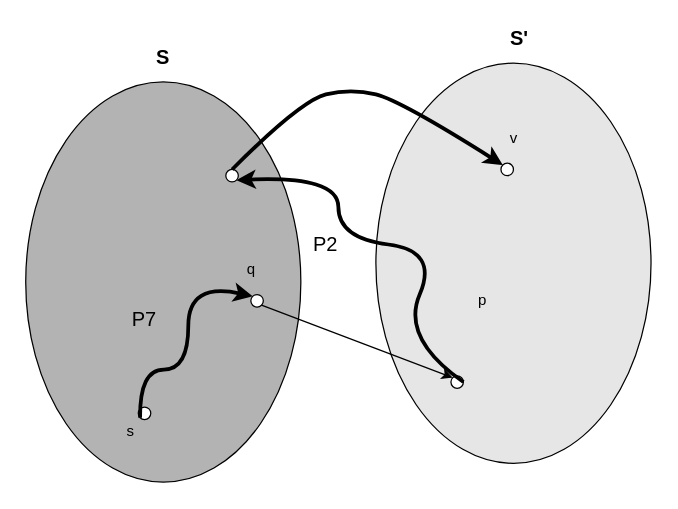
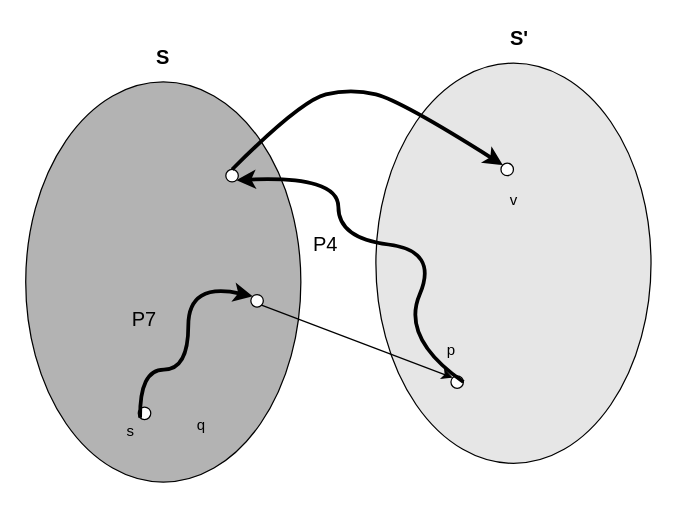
(513, 138) -> (513, 201)
(326, 244) -> (326, 244)
(251, 269) -> (201, 426)
(482, 301) -> (451, 351)
